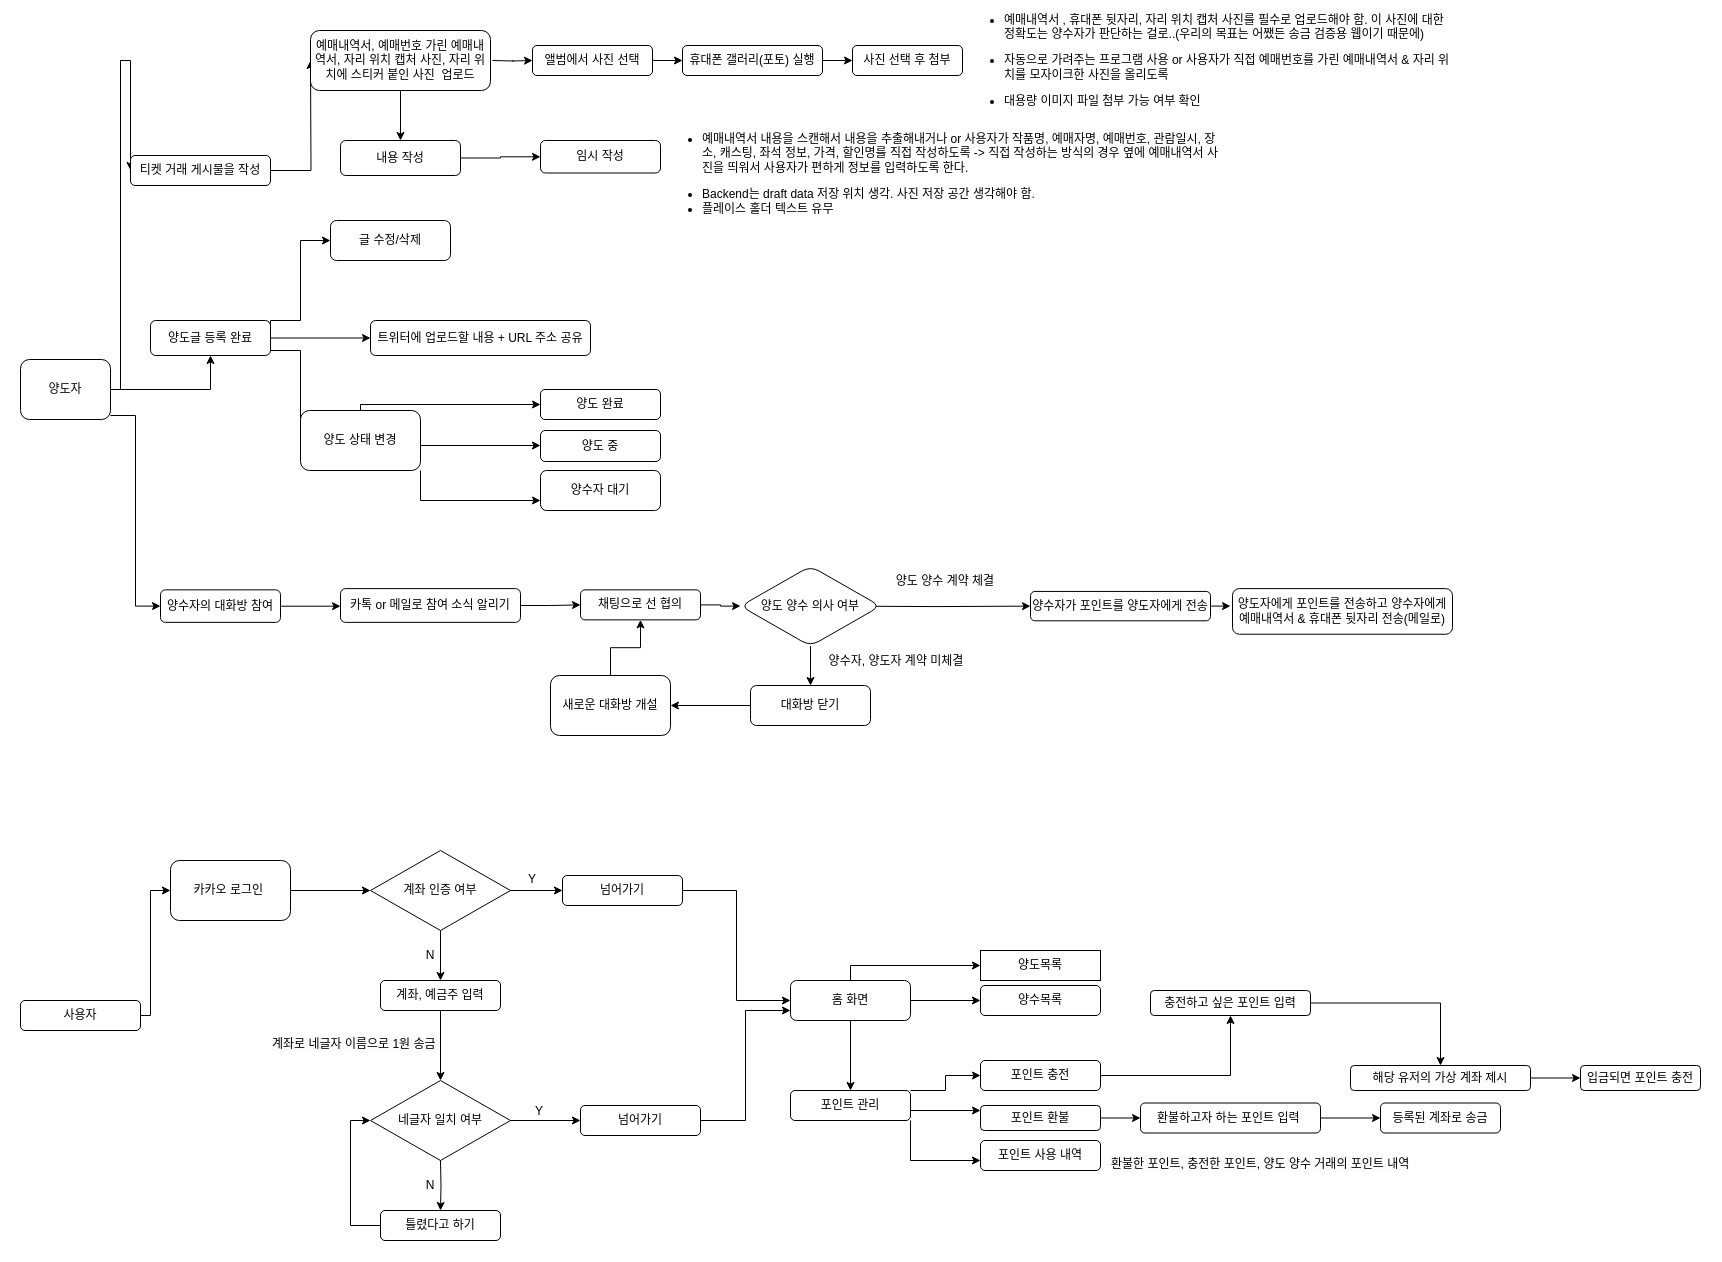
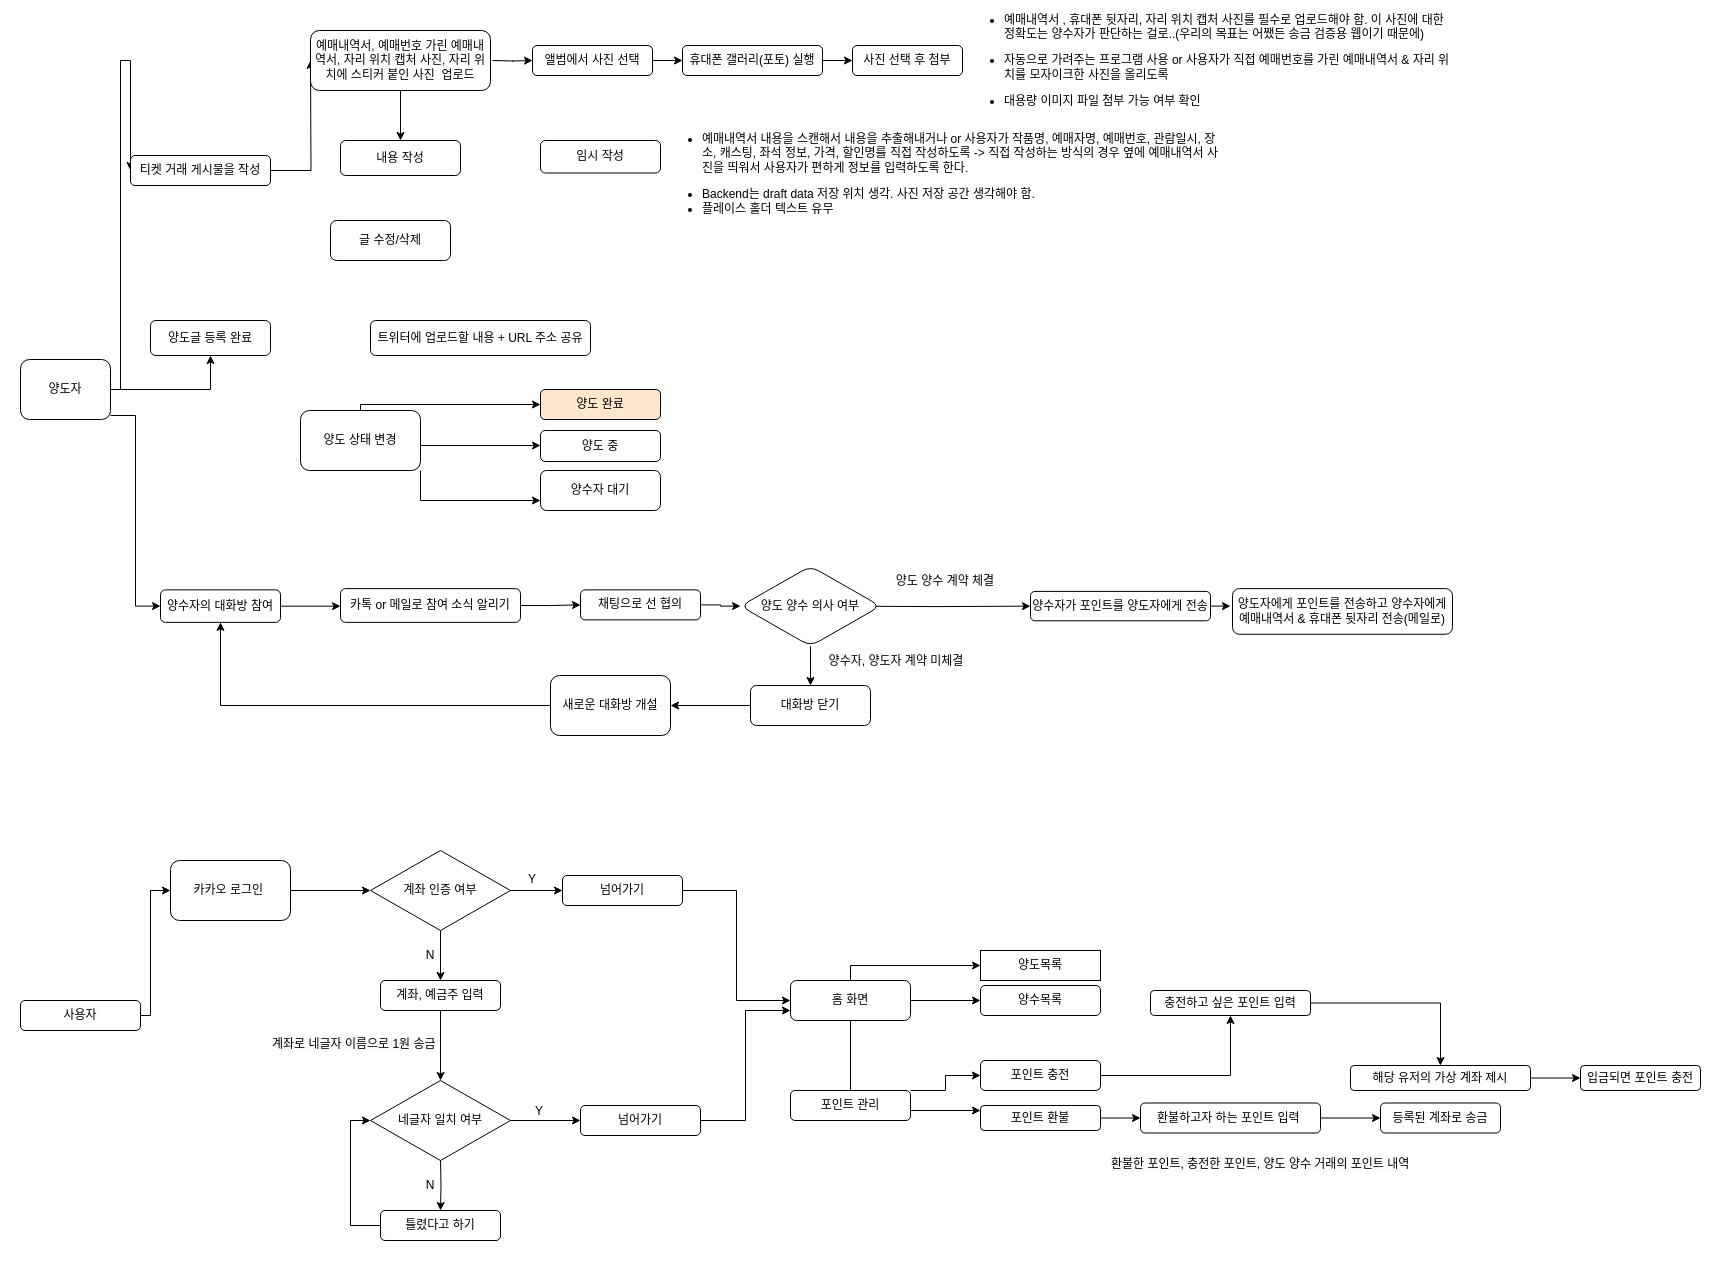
(498, 158) -> none
(301, 287) -> none
(318, 338) -> none
(601, 405) -> (601, 405)
(623, 648) -> (348, 706)
(851, 1082) -> (851, 1085)
(1041, 1156) -> none
(922, 1161) -> none
